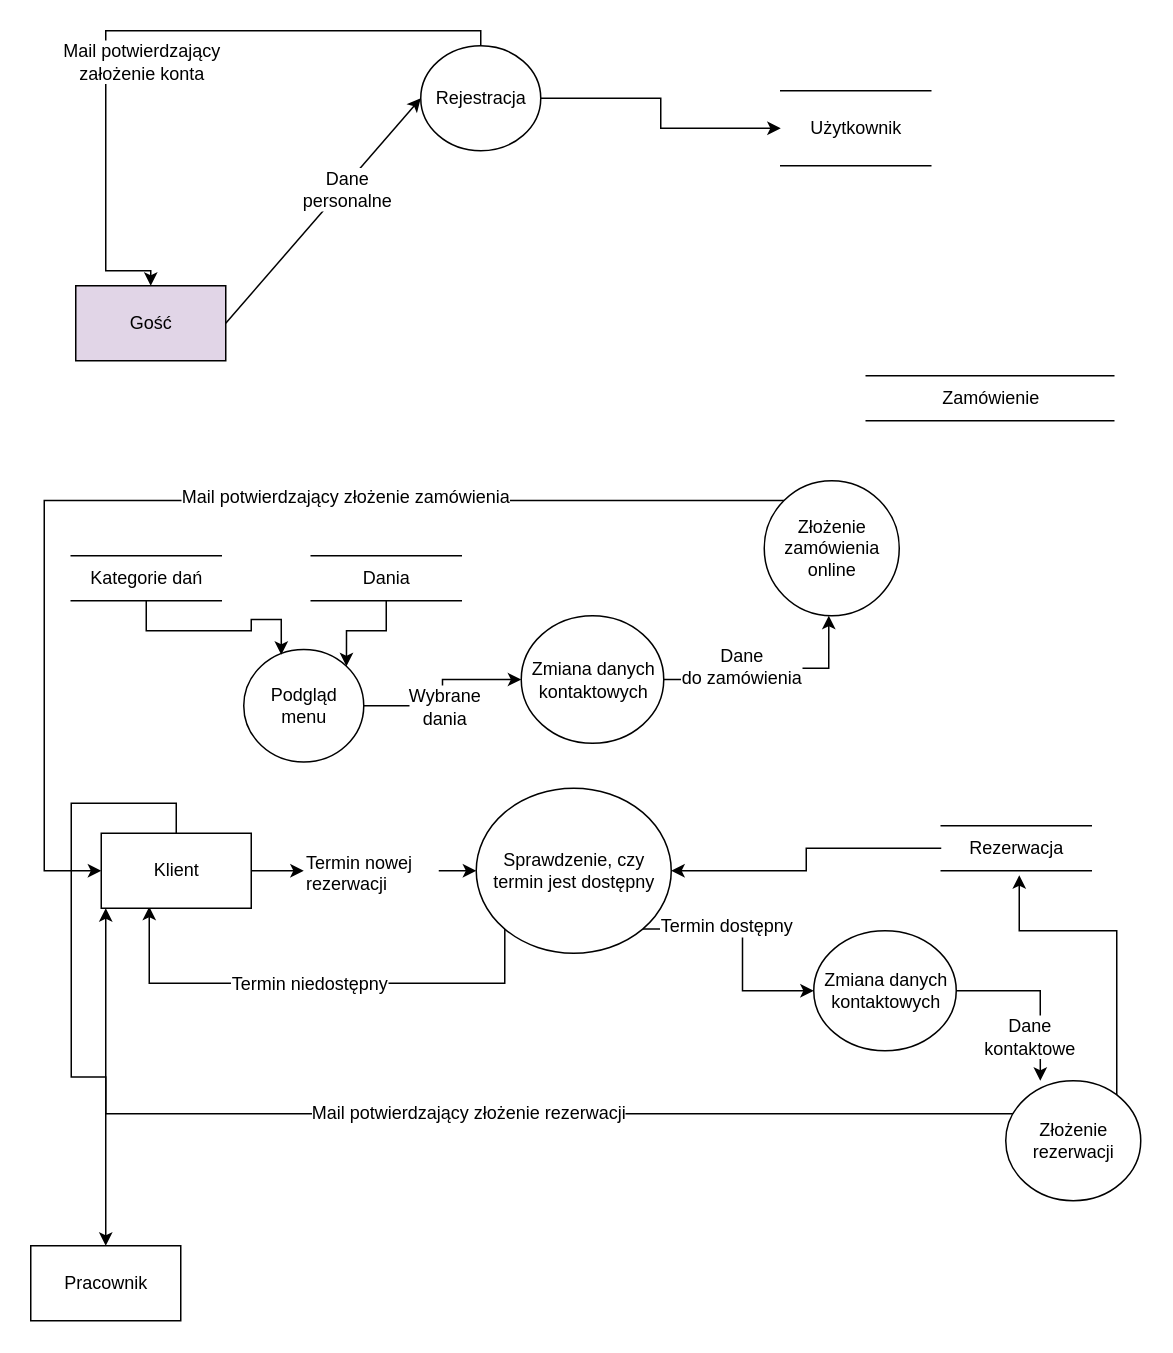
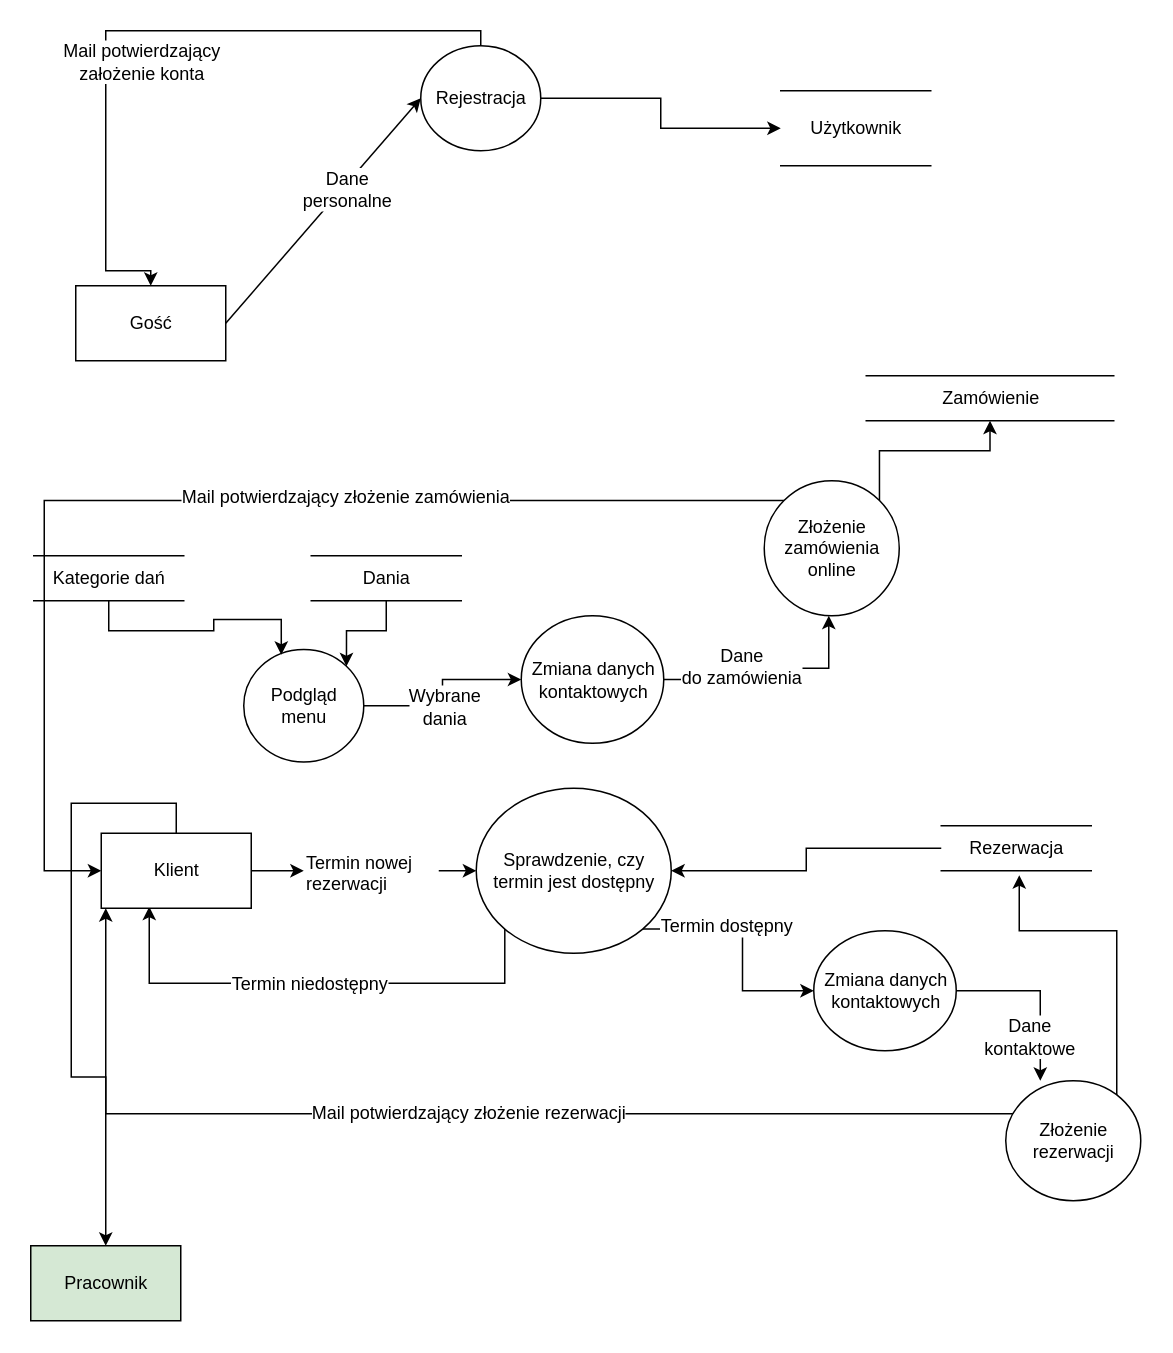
(151, 323) -> (151, 323)
none -> (920, 451)
(146, 578) -> (109, 578)
(106, 1283) -> (106, 1283)
